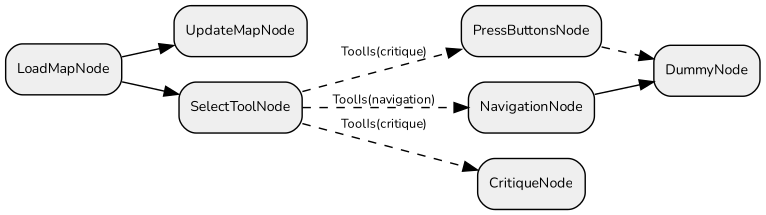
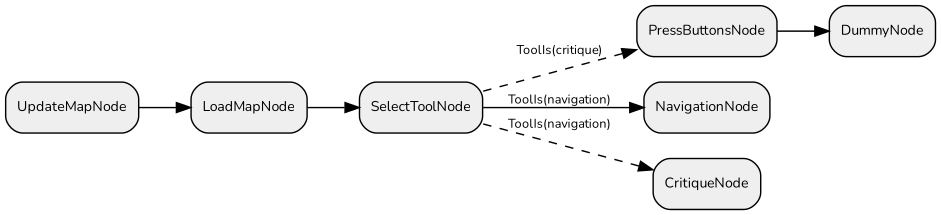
(620, 51) -> (796, 31)
(141, 53) -> (158, 108)
(617, 90) -> none
(378, 108) -> (556, 108)
(384, 125) -> (560, 125)
